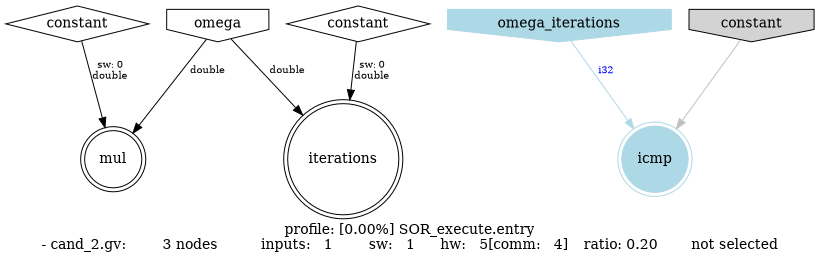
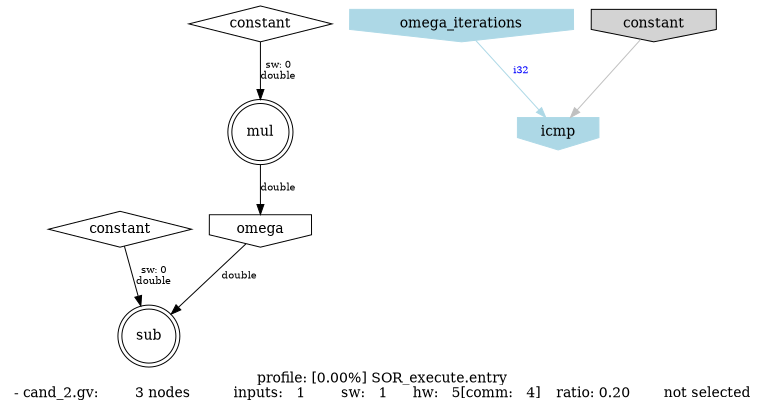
(173, 82) -> (260, 185)
(343, 159) -> (149, 336)
(655, 159) -> (558, 132)
